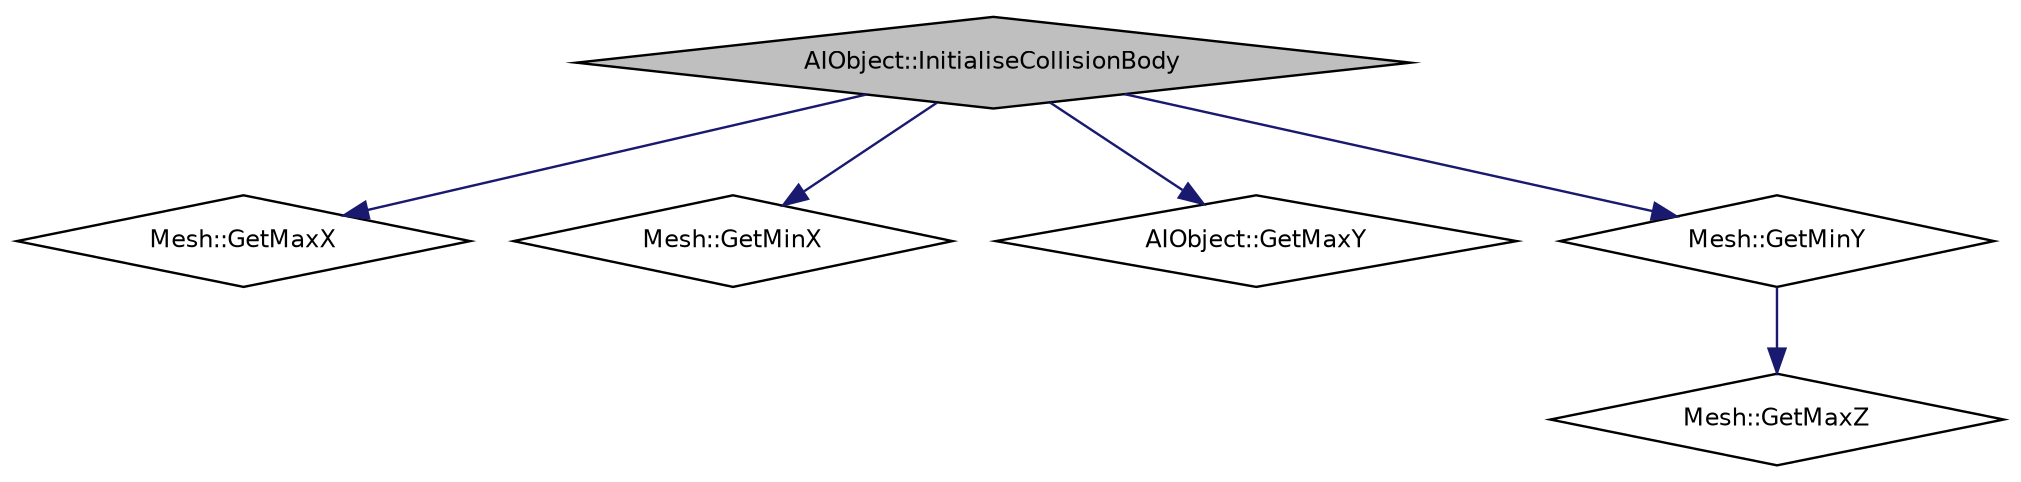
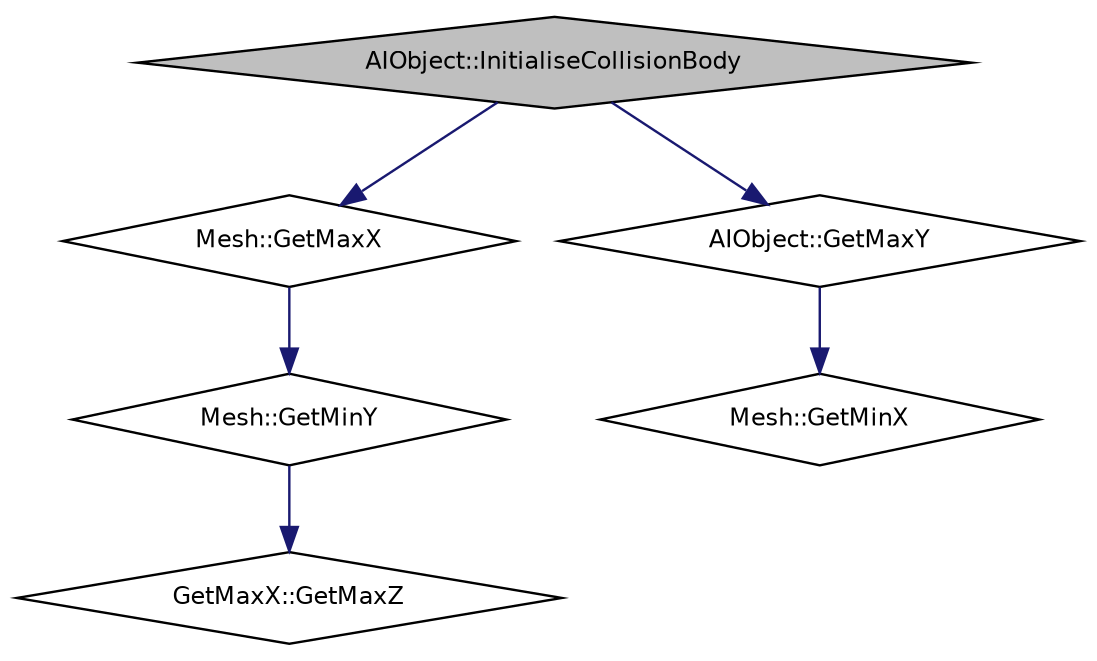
(870, 147) -> (820, 318)
(1389, 153) -> (289, 318)
(1777, 420) -> (289, 598)
